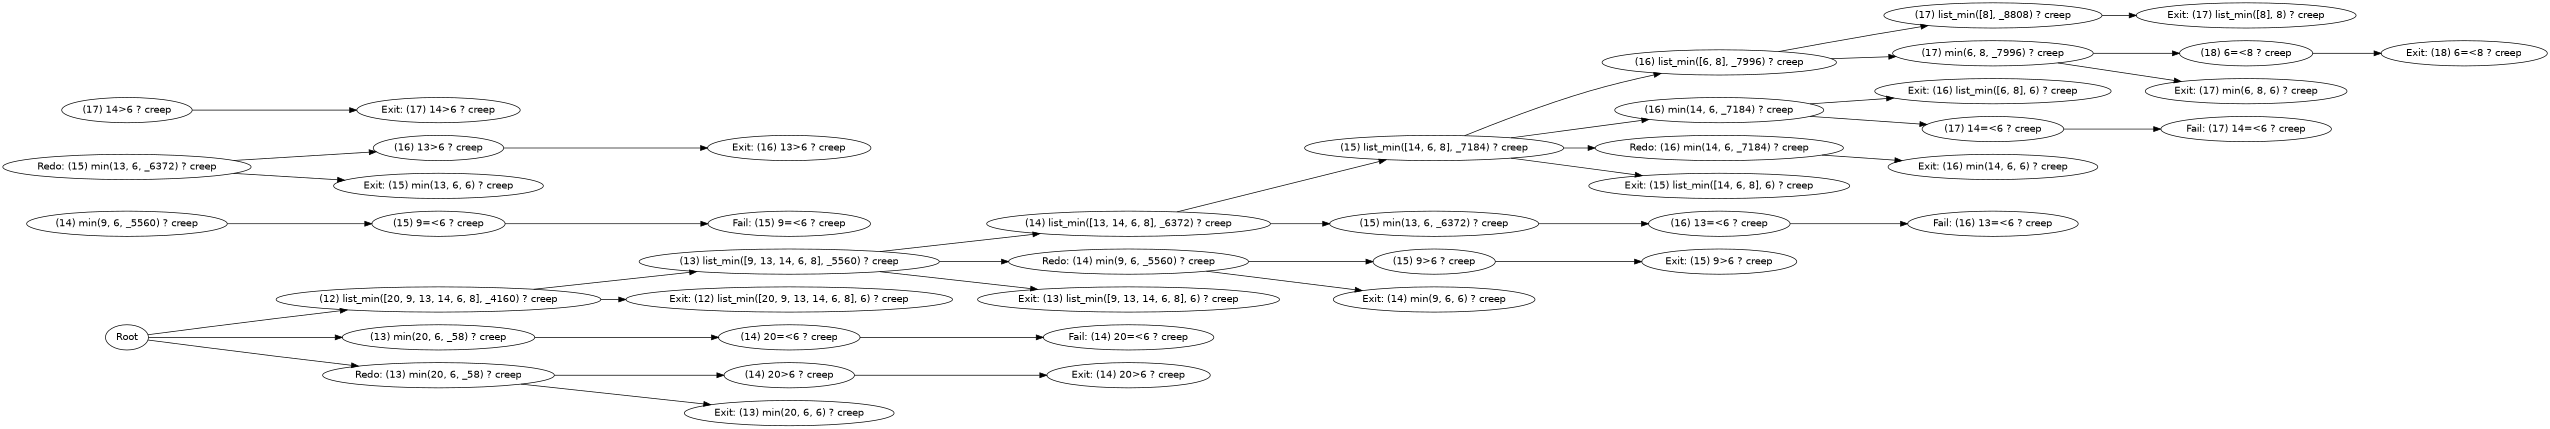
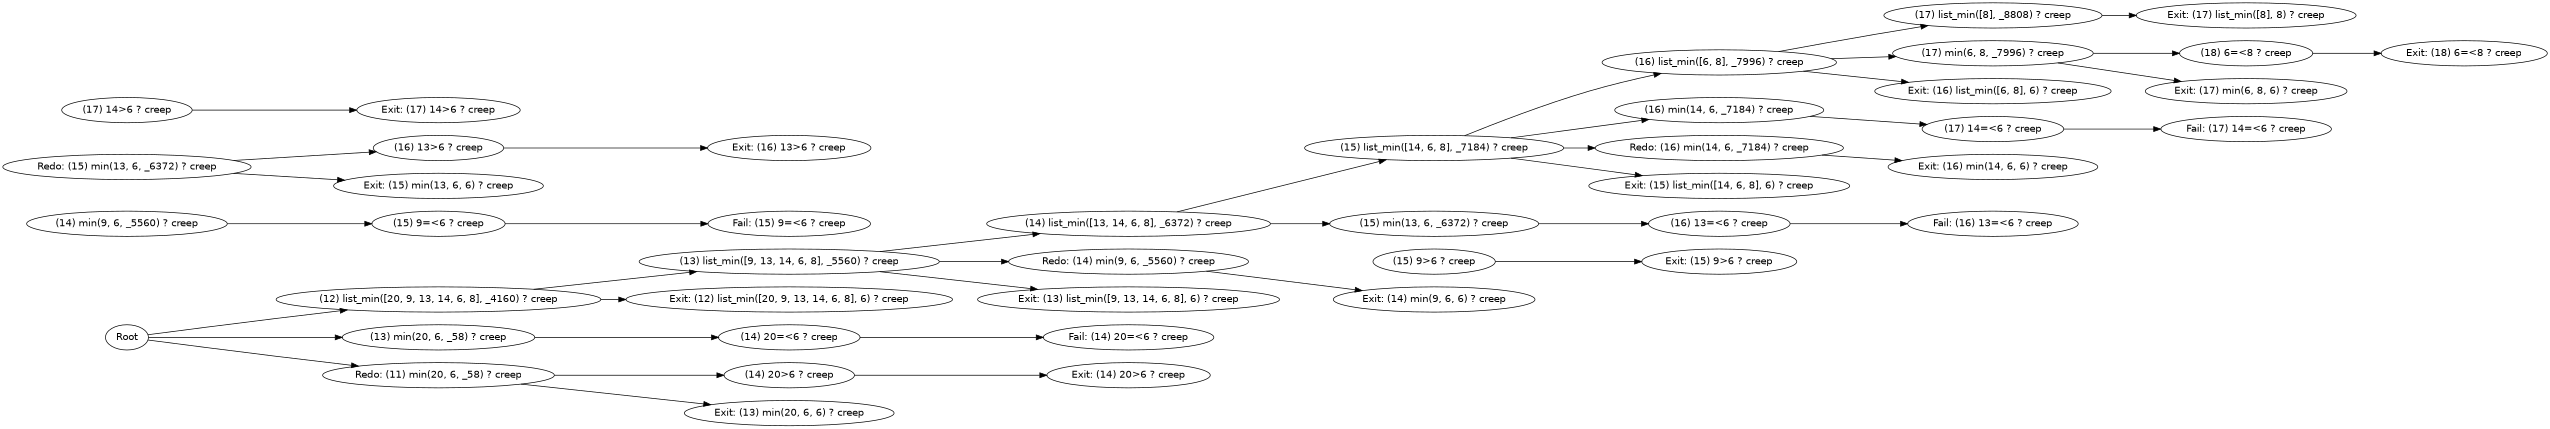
(1848, 101) -> (1852, 76)
(1307, 262) -> none
(438, 375) -> (438, 375)
